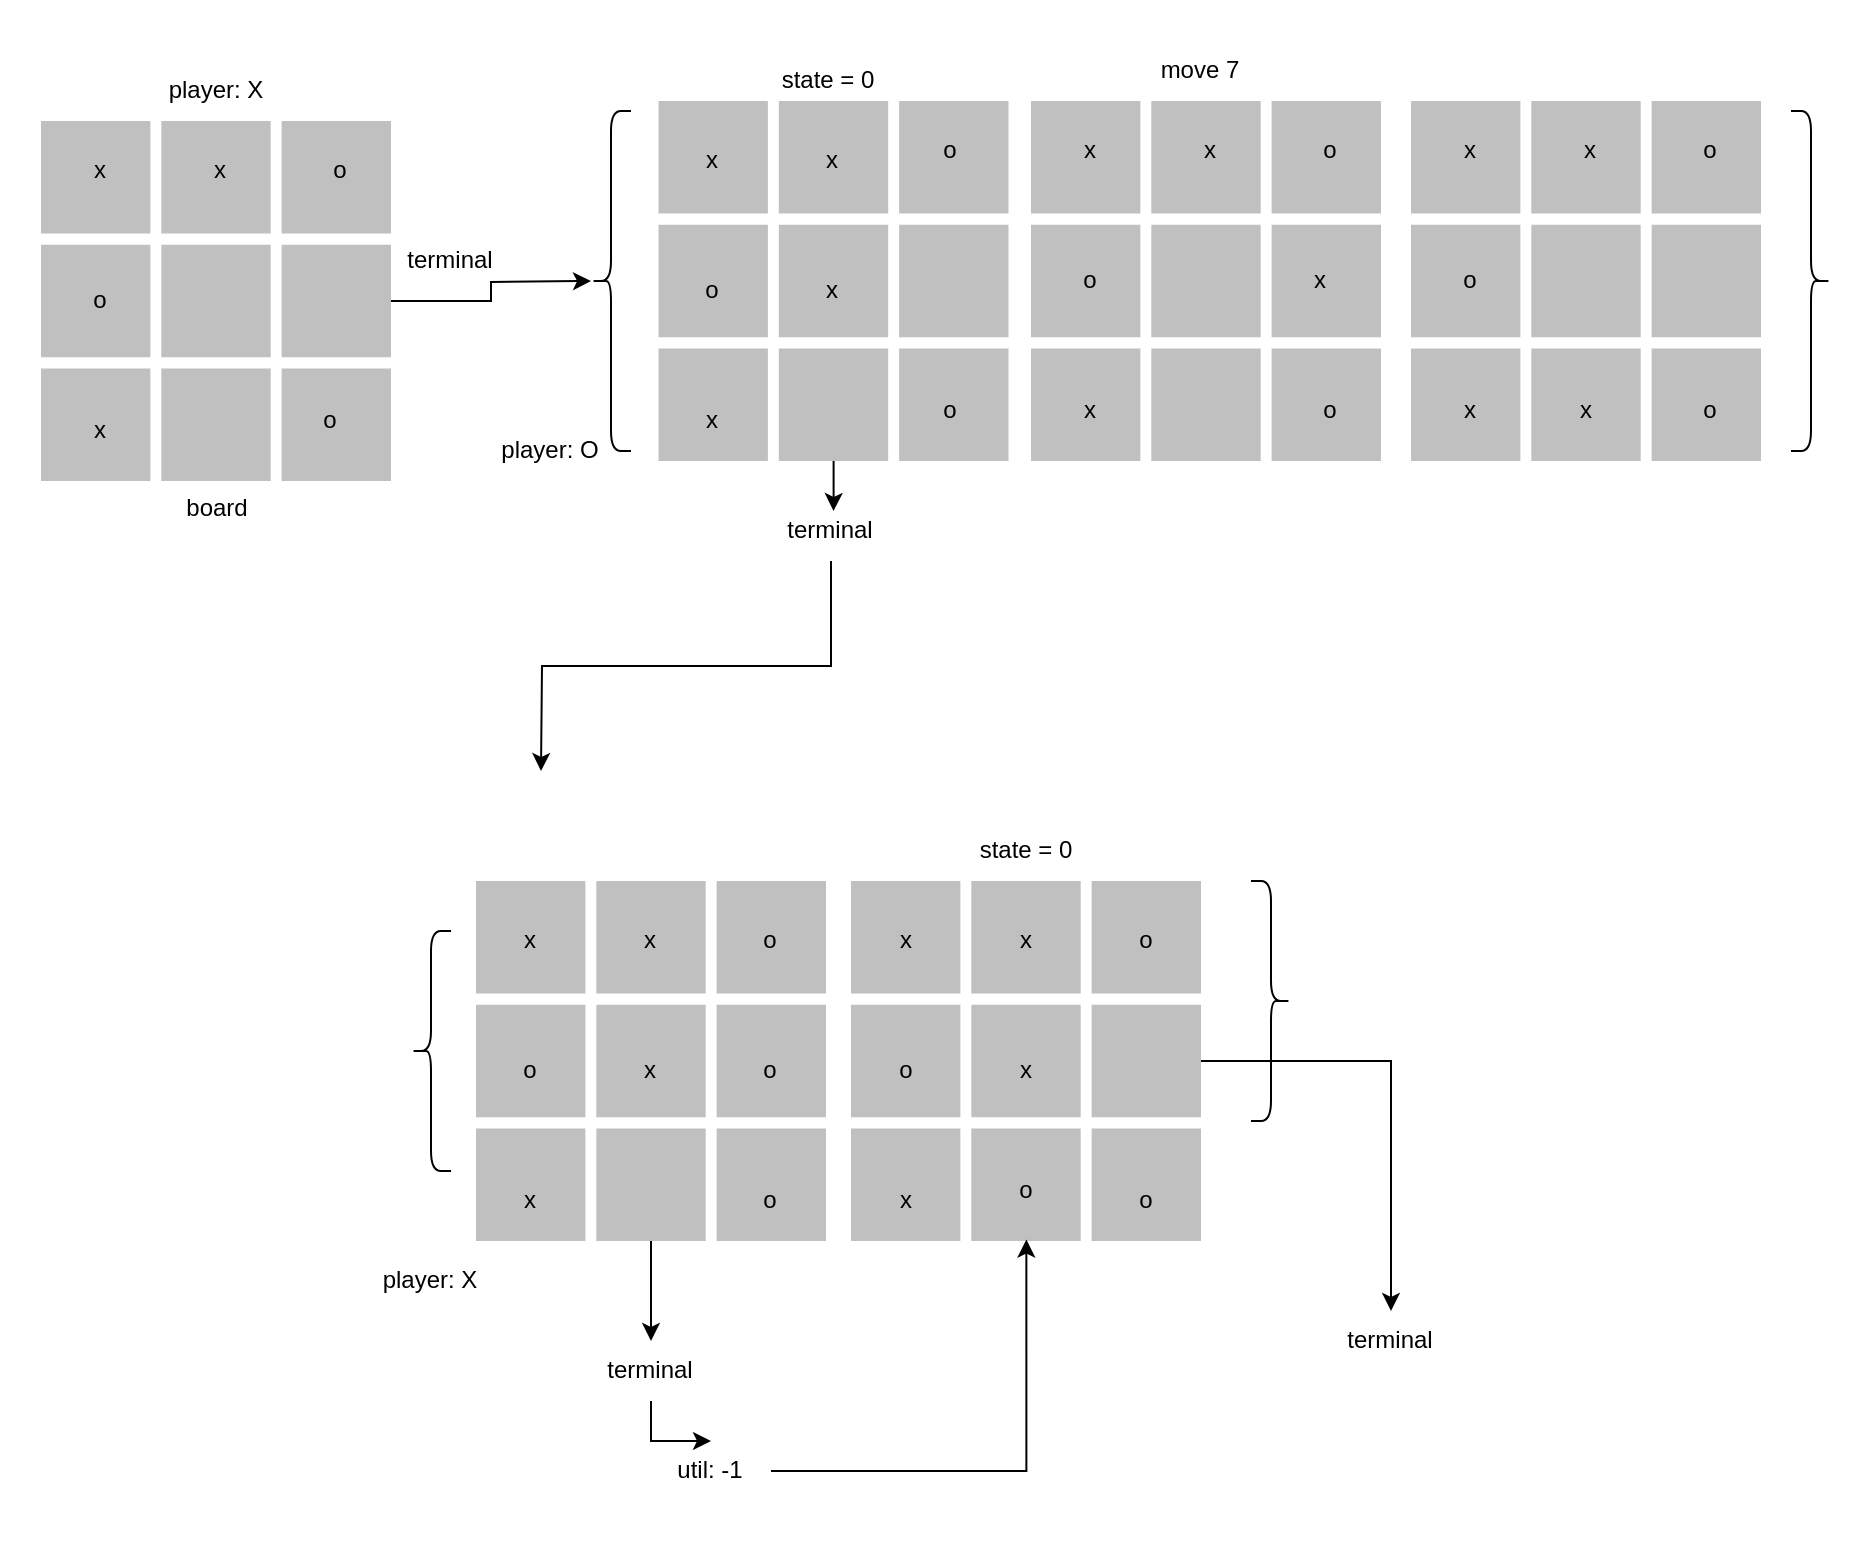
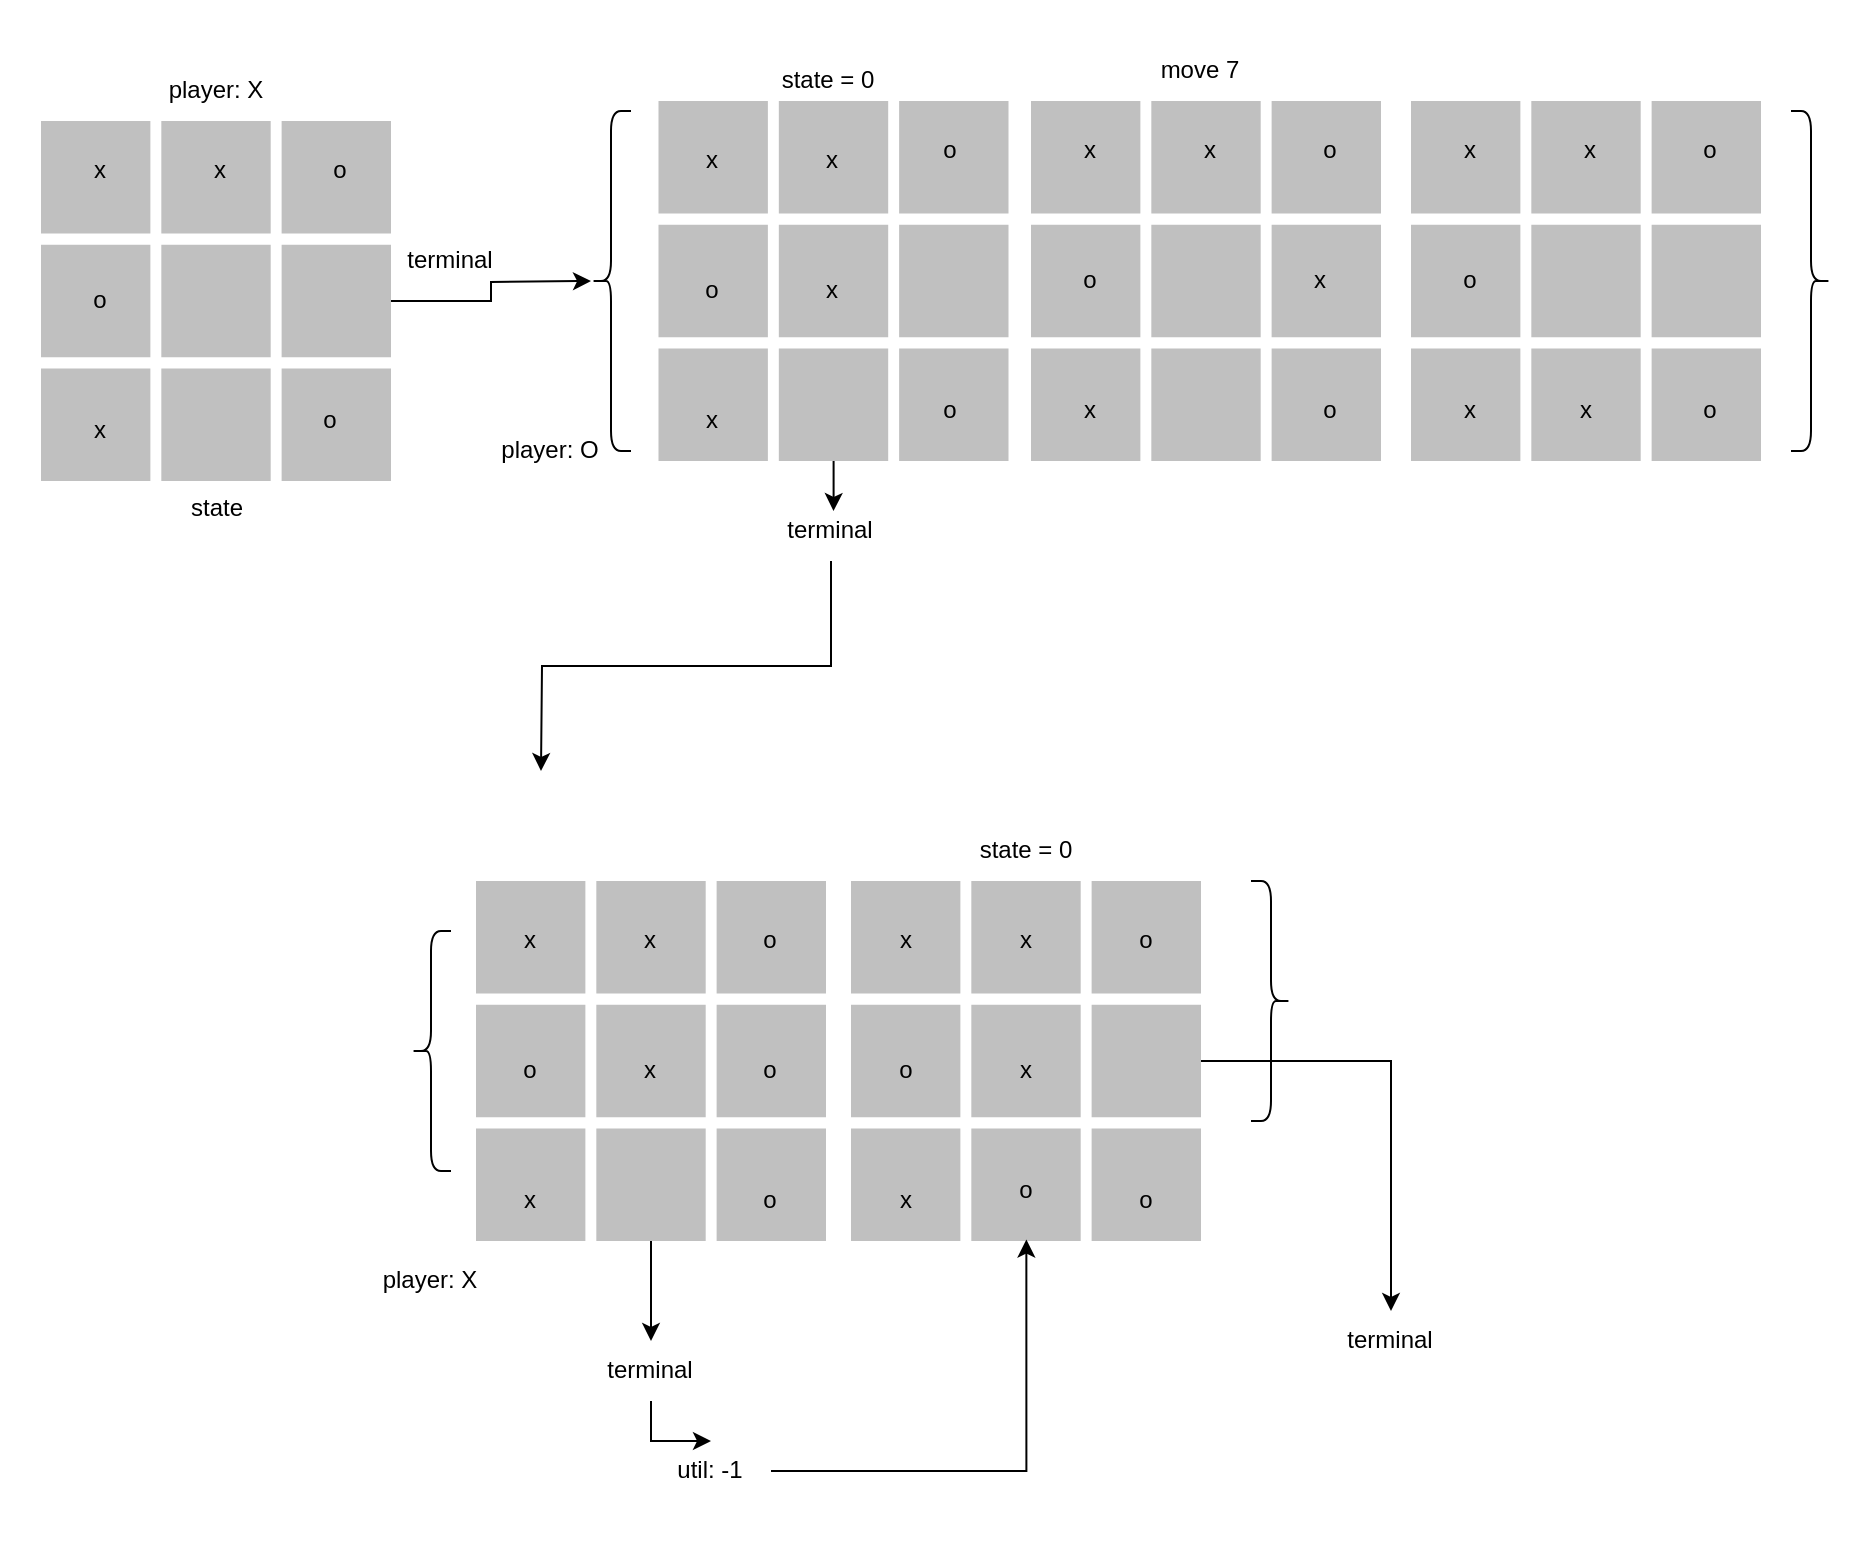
(218, 509) -> (218, 509)
